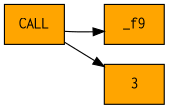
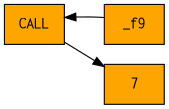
(79, 32) -> (90, 17)
(134, 84) -> (134, 84)
